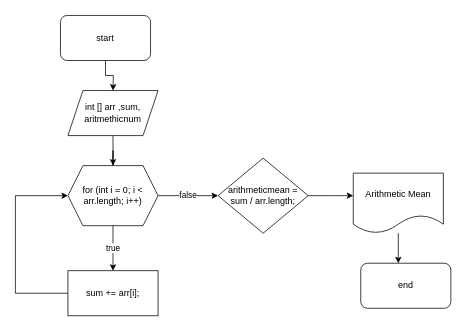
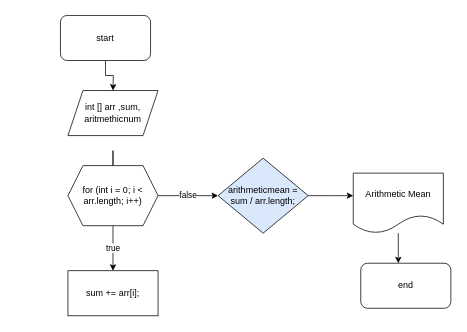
(113, 142) -> none
(263, 195) -> (263, 195)
(15, 247) -> none
